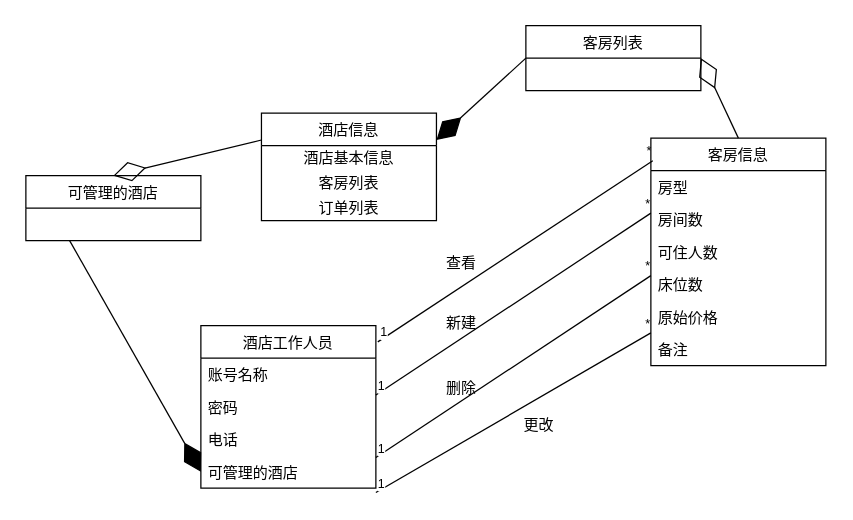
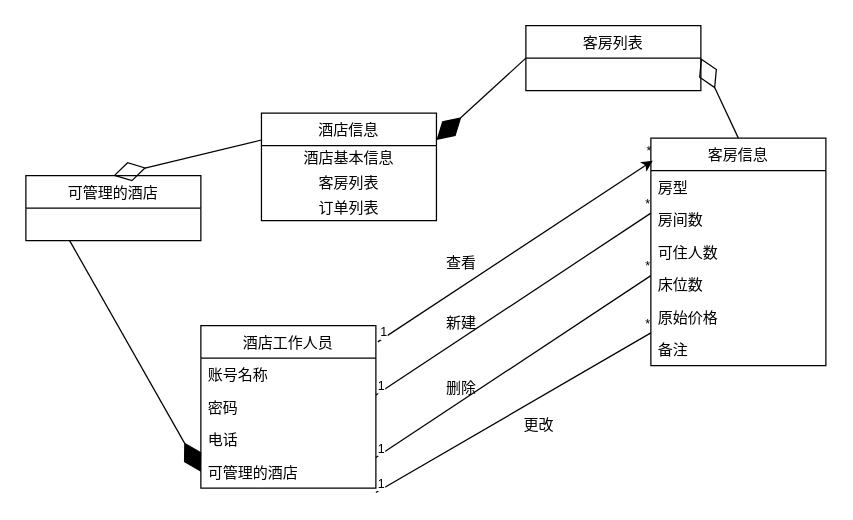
(645, 166) -> (645, 166)
